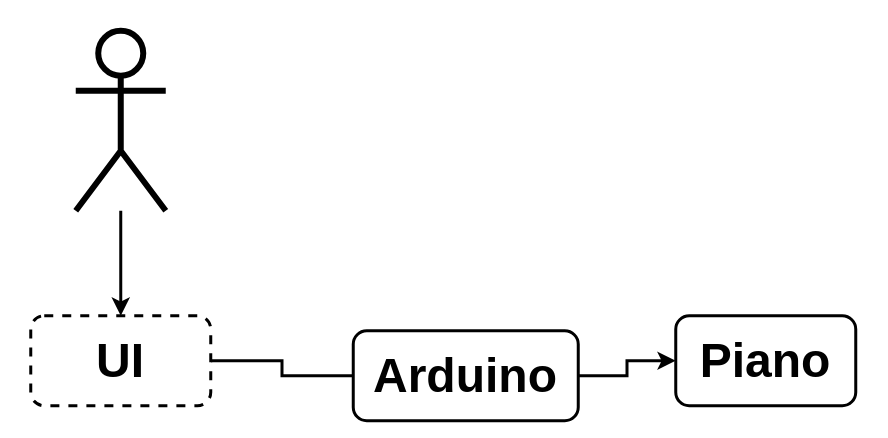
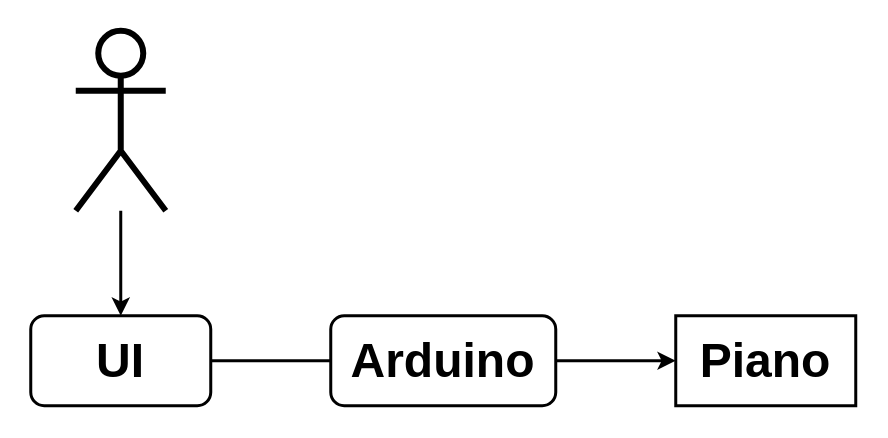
(121, 361) -> (121, 361)
(766, 361) -> (766, 361)
(466, 376) -> (443, 361)
